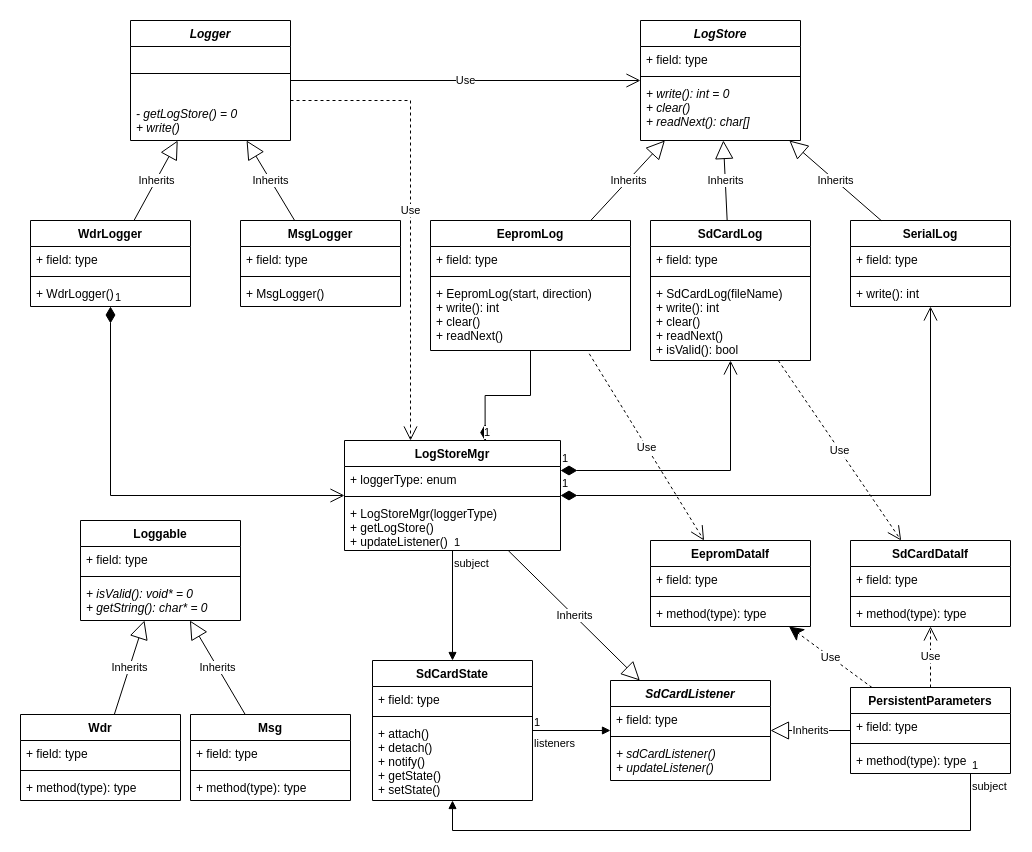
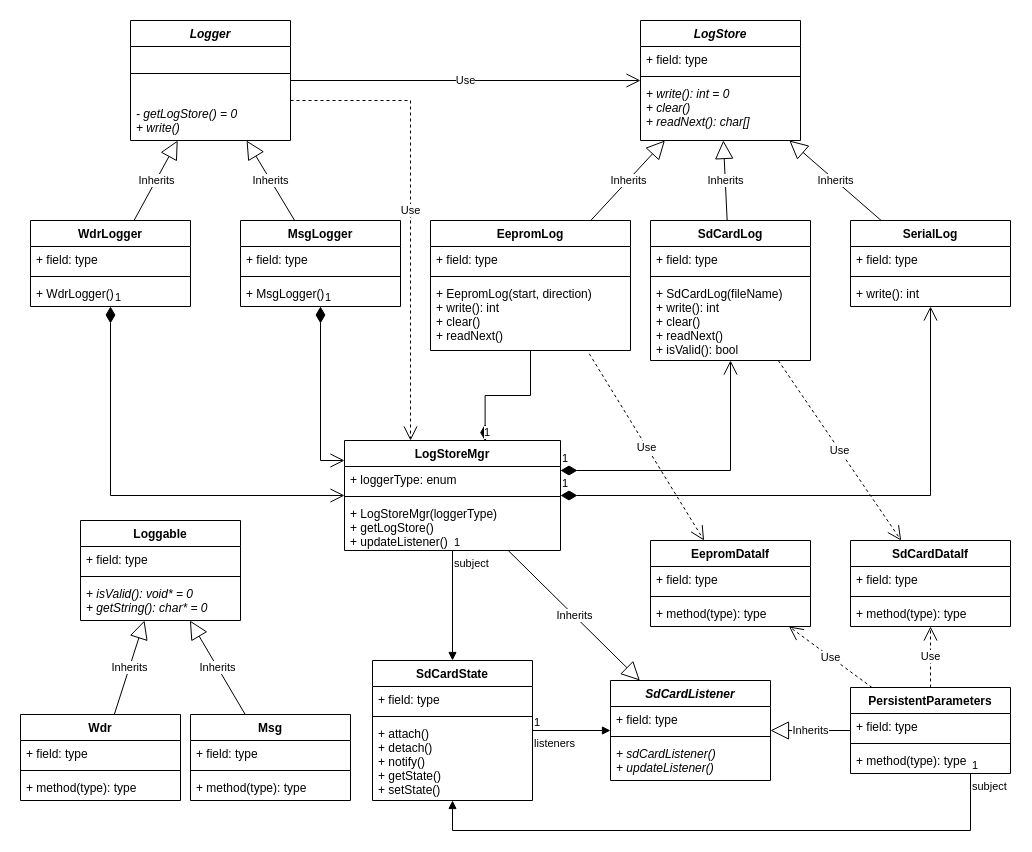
none -> (321, 401)
(799, 634) -> (796, 631)
